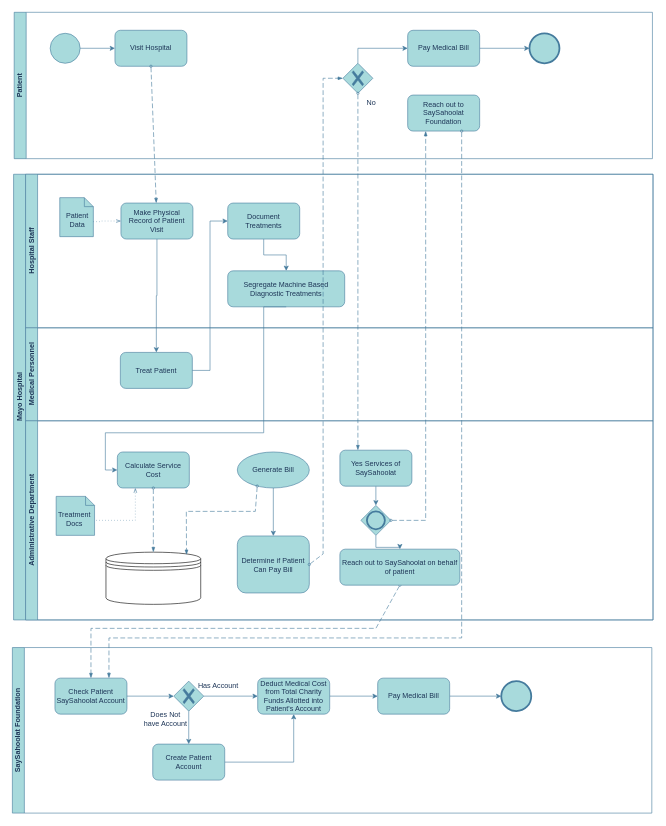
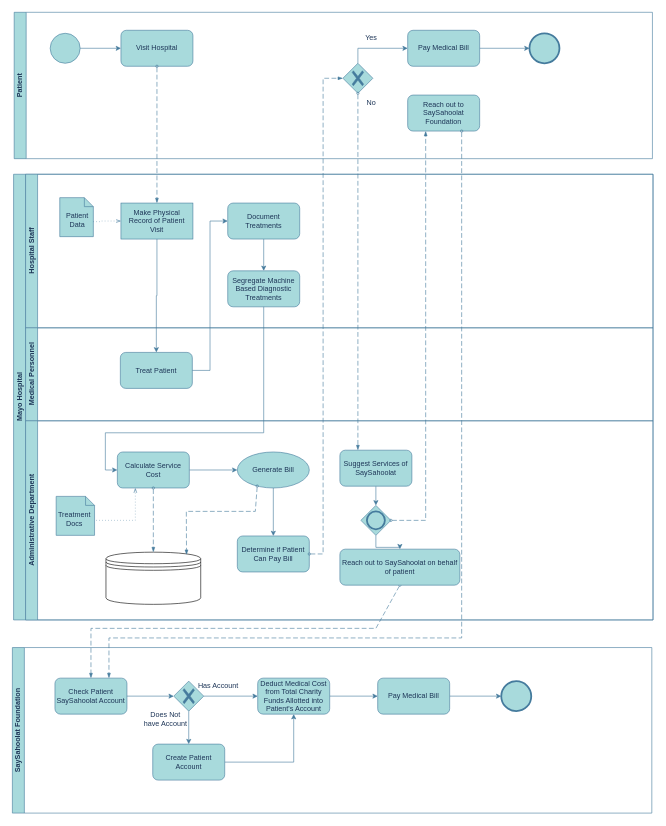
none -> (371, 38)
(151, 48) -> (157, 48)
(157, 221) -> (157, 221)
(286, 289) -> (264, 289)
(376, 468) -> (376, 468)
none -> (231, 470)
(273, 565) -> (273, 554)
